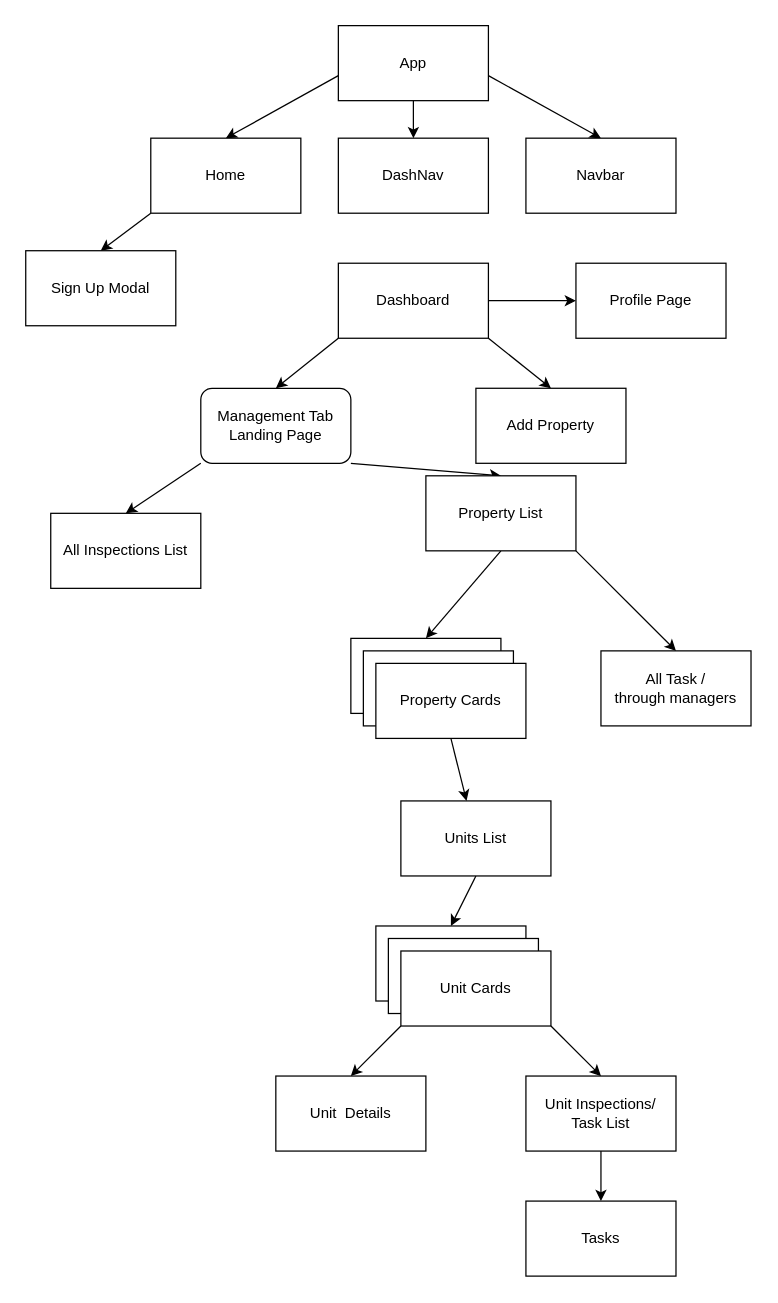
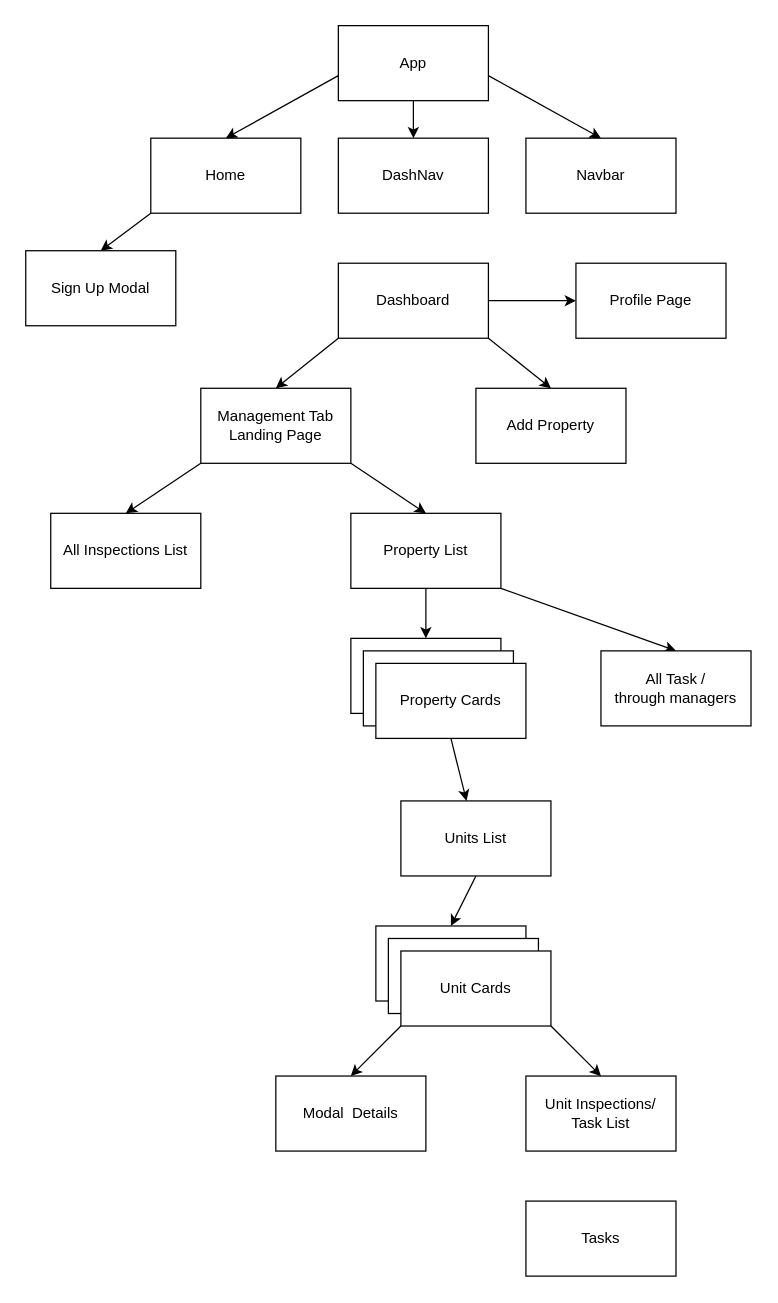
(276, 426) -> (276, 426)
(501, 513) -> (426, 551)
(351, 1113) -> (351, 1113)
(601, 1172) -> none
